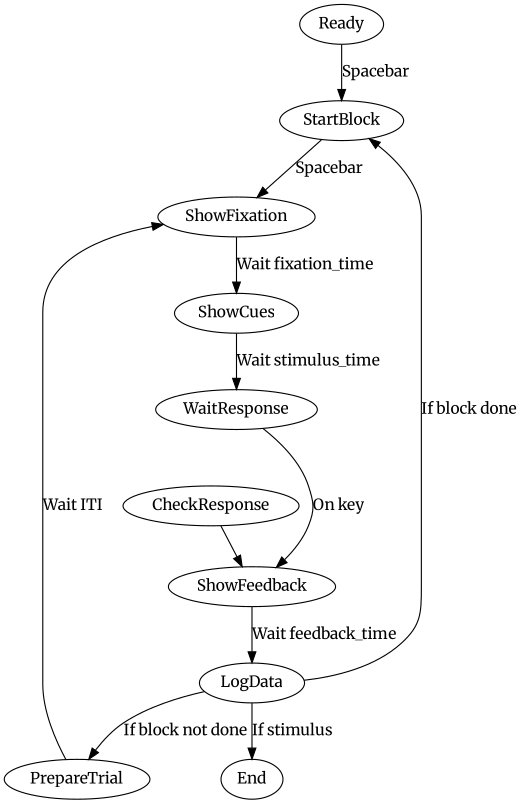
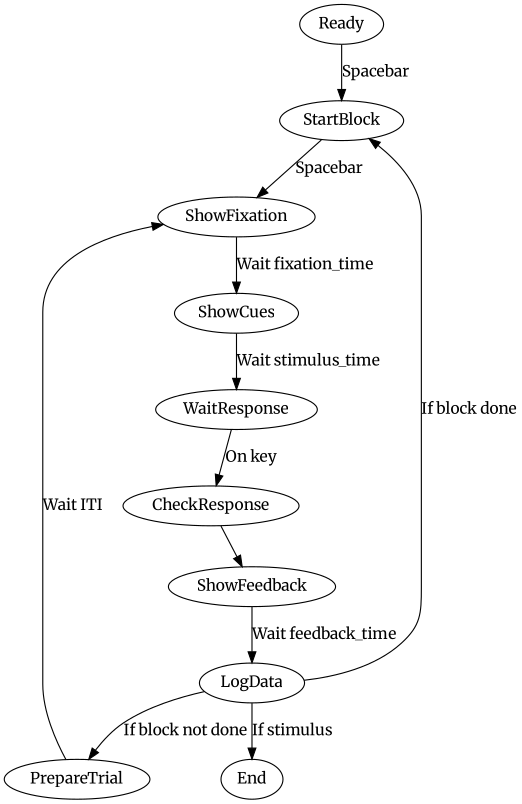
(310, 490) -> (225, 452)
